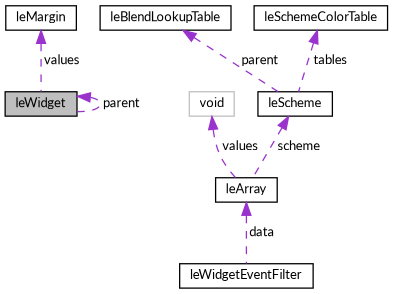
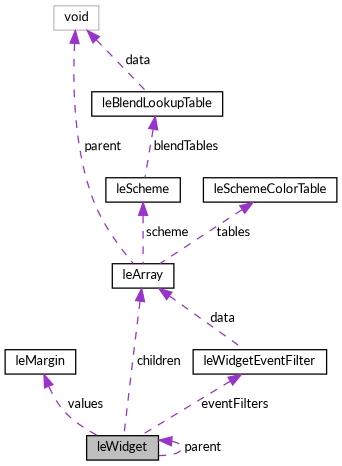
(259, 61) -> (185, 147)
none -> (121, 66)
(306, 67) -> (201, 237)
(239, 147) -> (101, 147)
none -> (132, 368)
none -> (185, 408)
